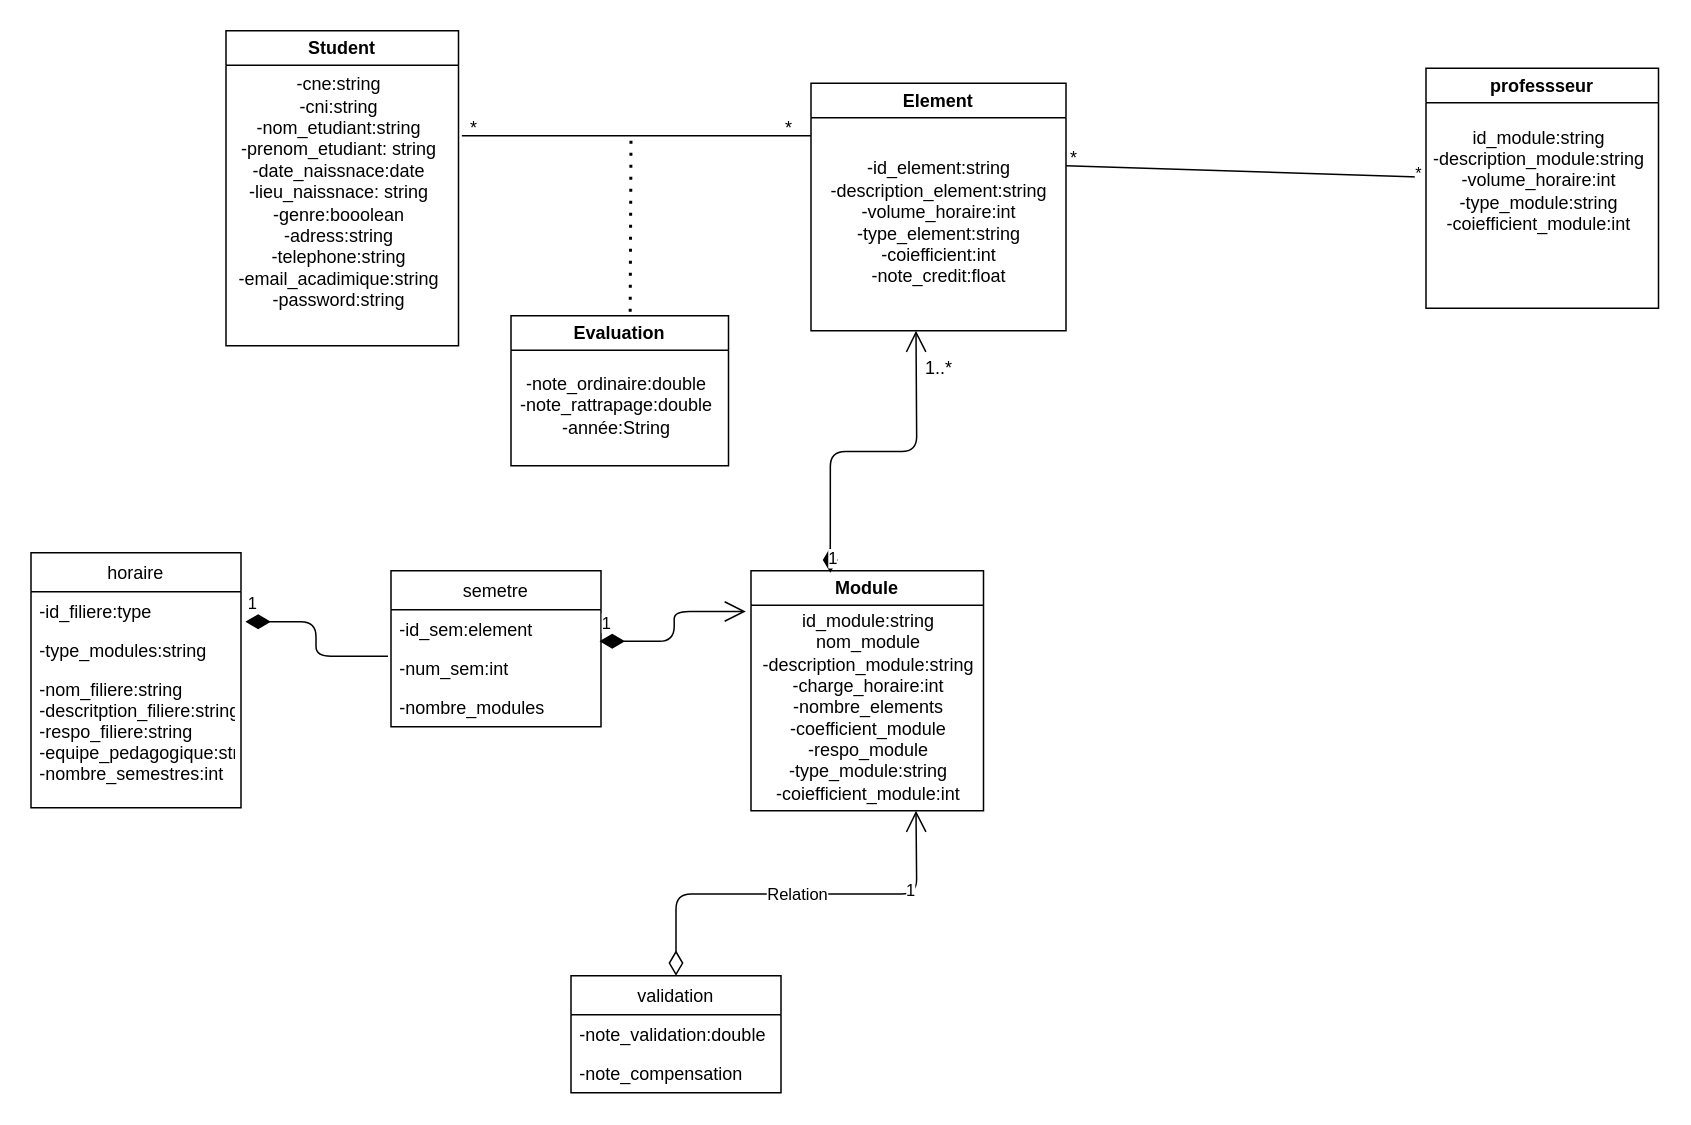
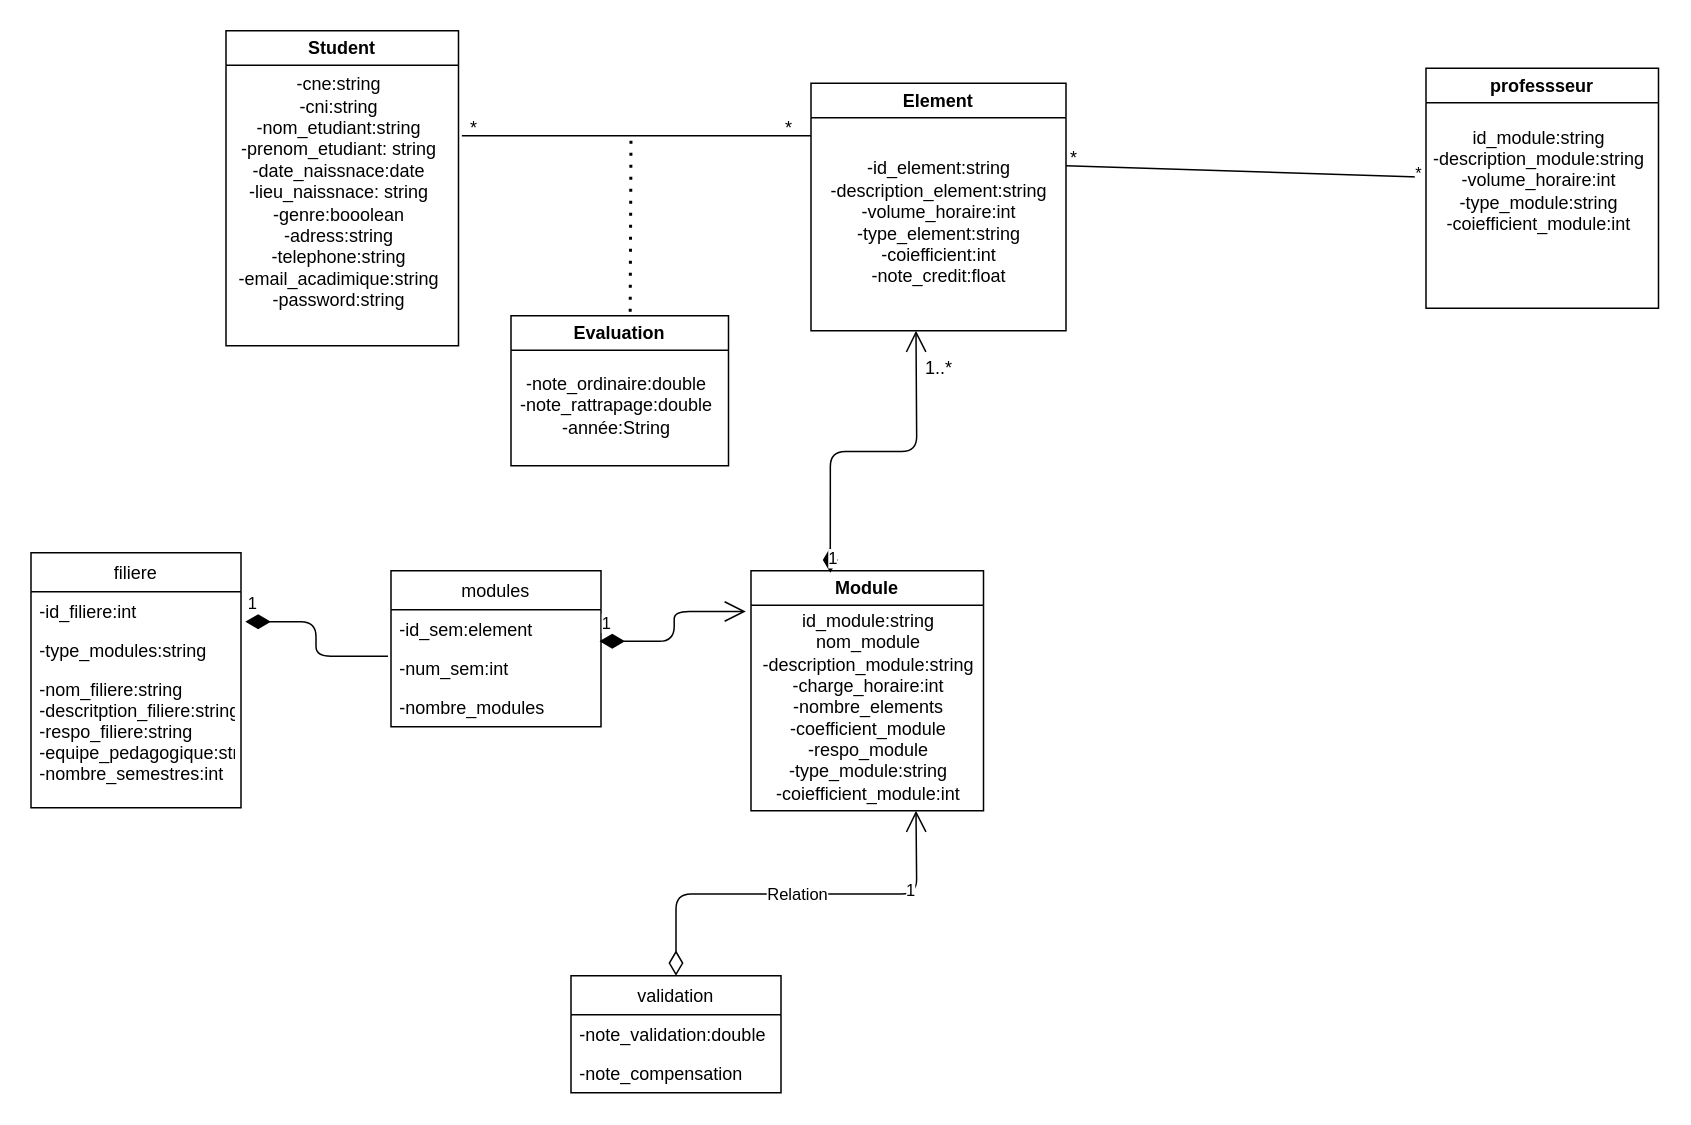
(135, 573) -> (135, 573)
(495, 591) -> (495, 591)
(108, 612) -> (101, 612)
